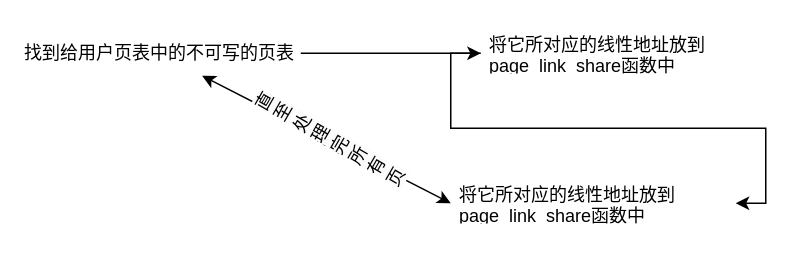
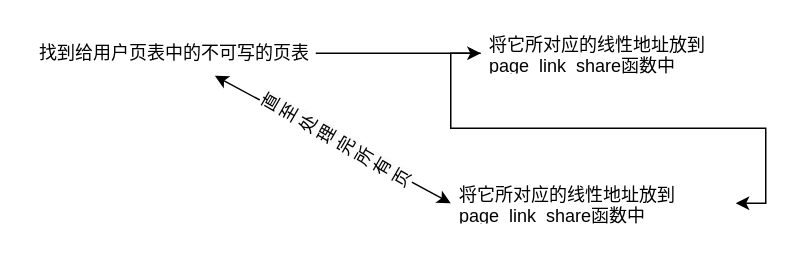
(158, 53) -> (173, 53)
